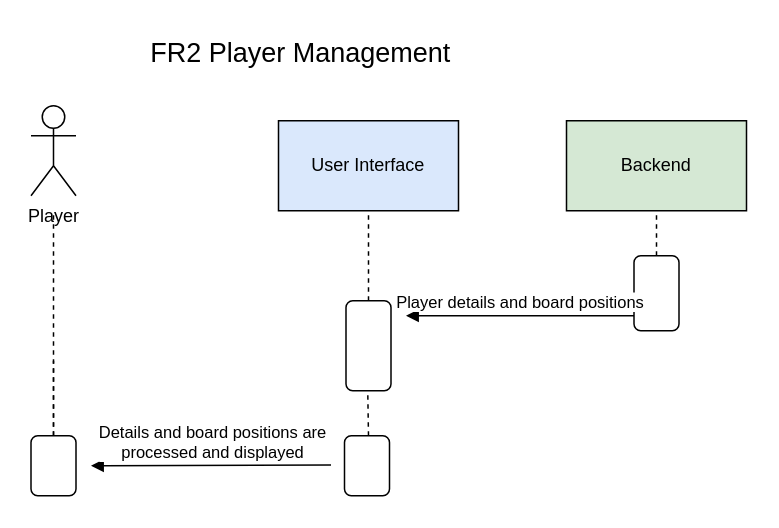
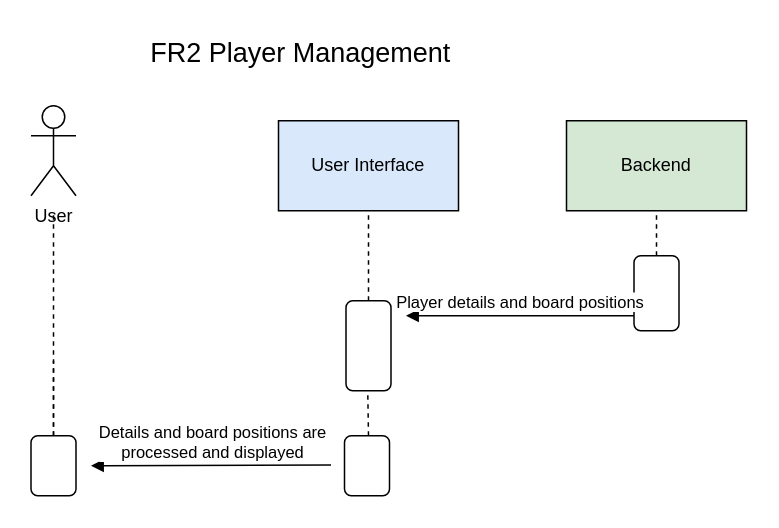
(54, 217) -> (54, 217)
